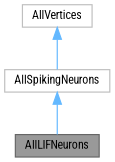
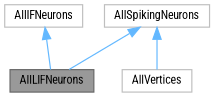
none -> (44, 16)
(57, 54) -> (157, 54)
